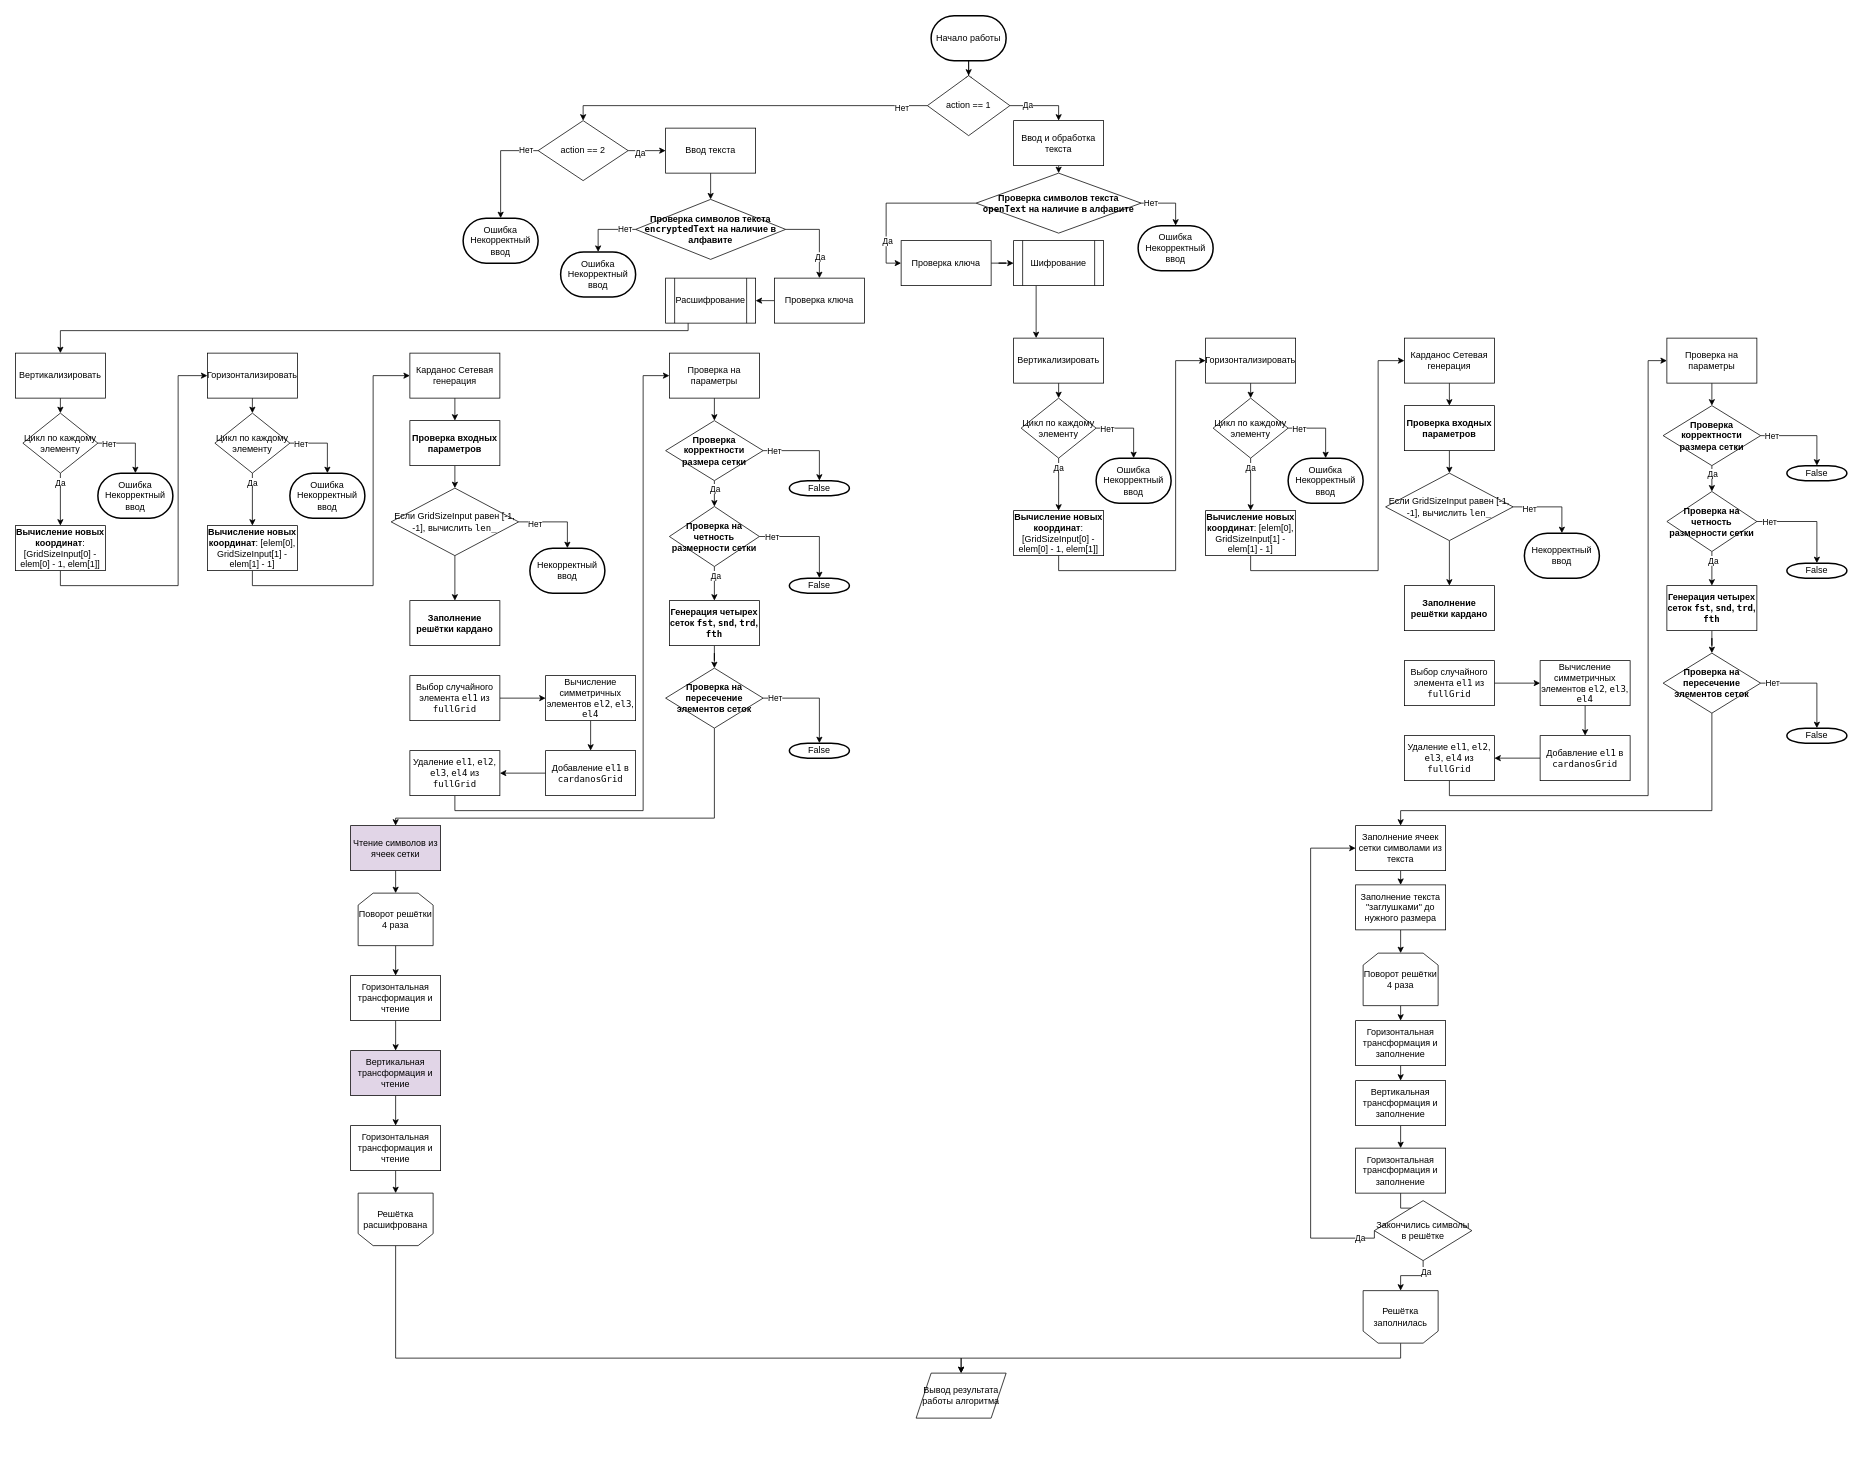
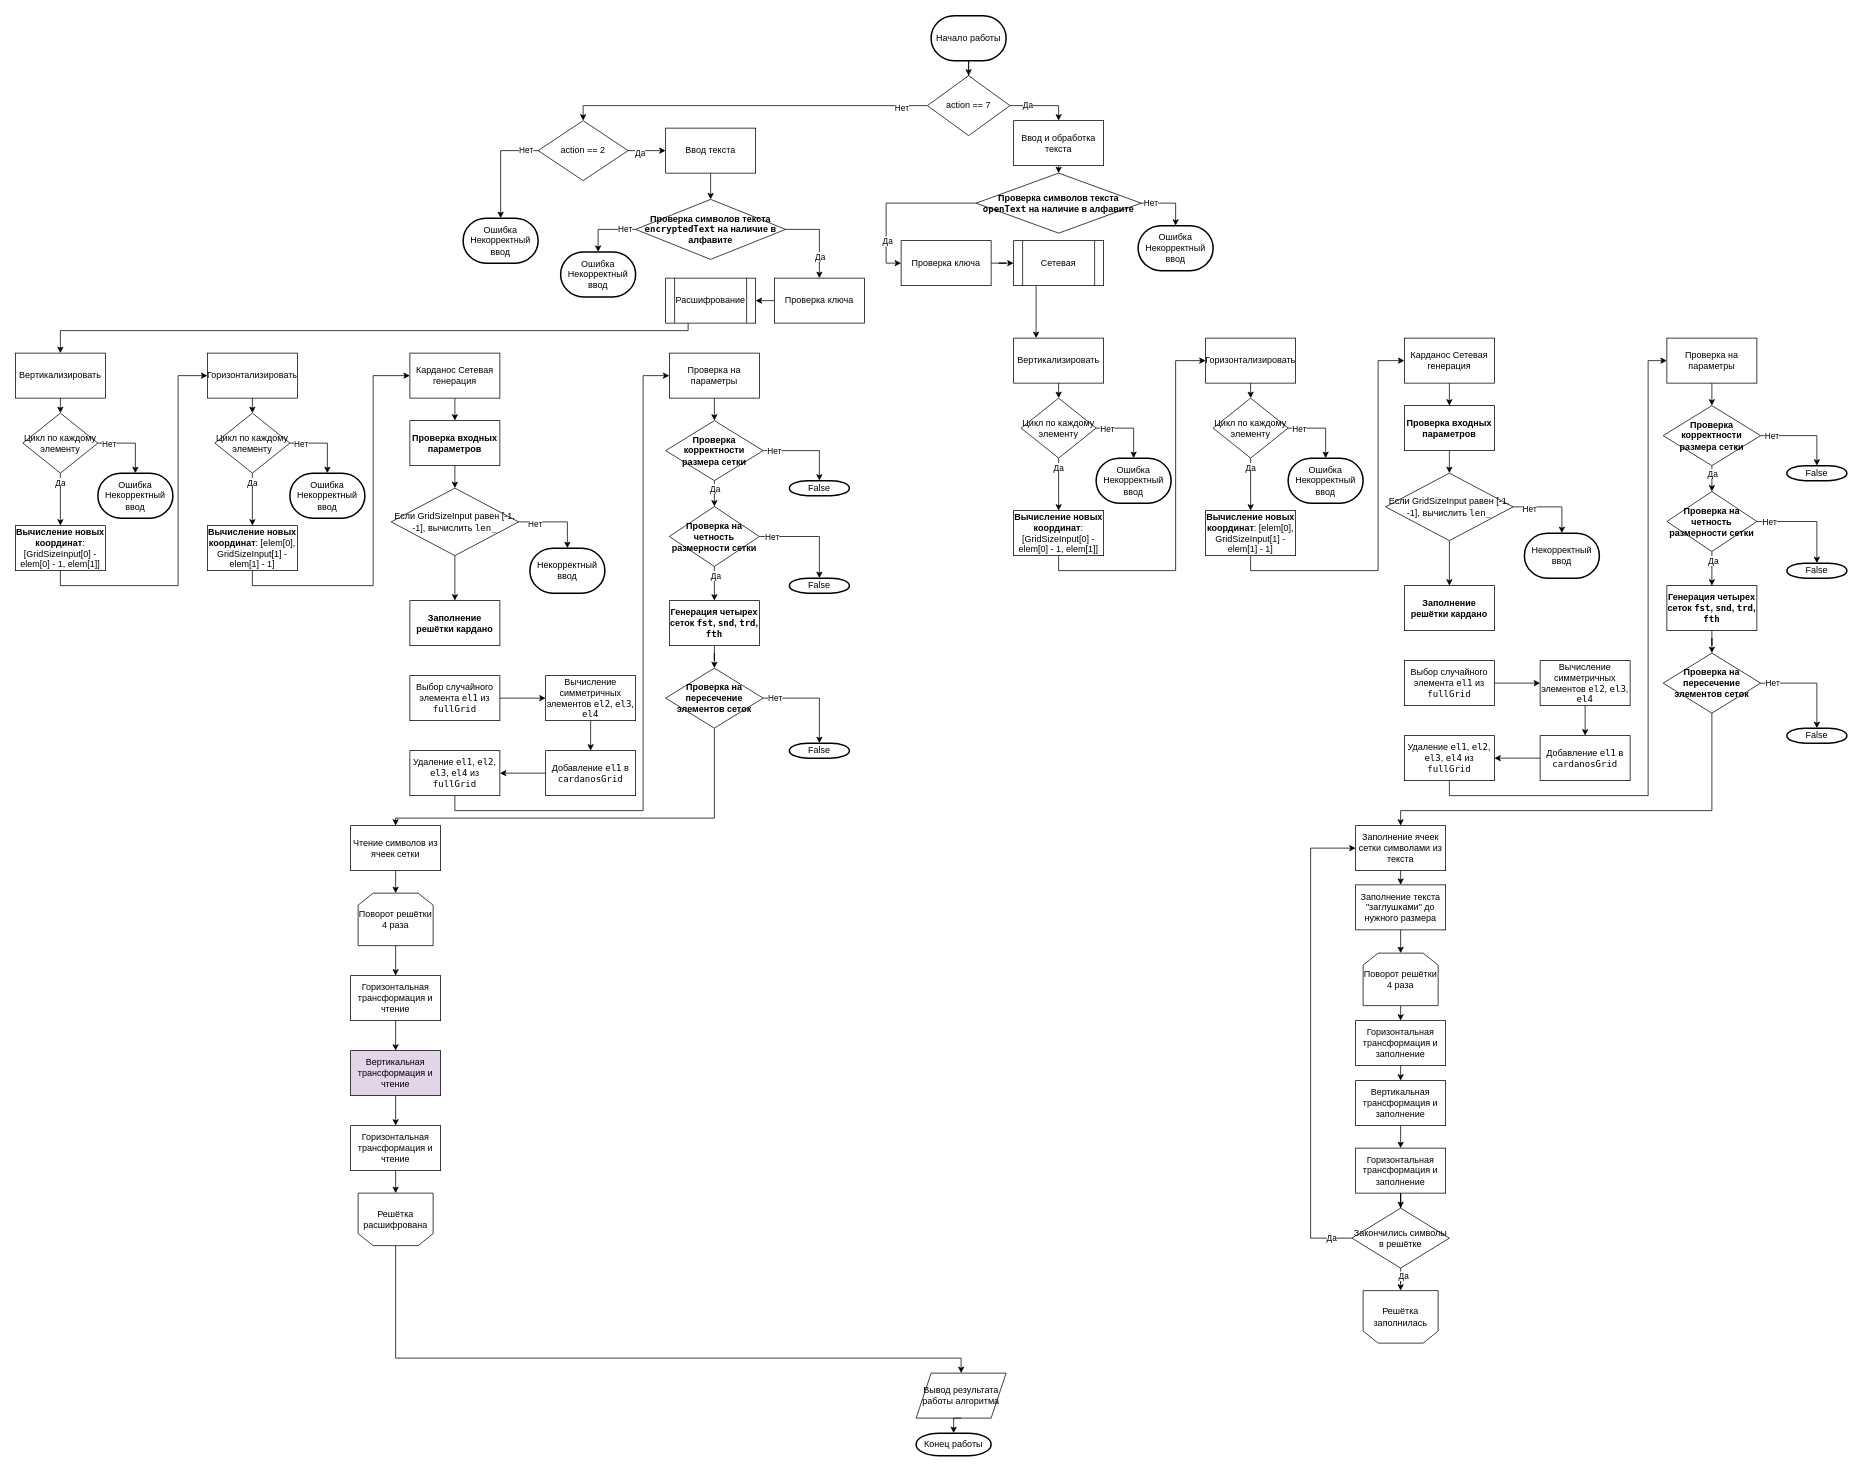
(969, 105) -> (969, 105)
(1059, 263) -> (1059, 263)
(396, 848) -> (396, 848)
(1423, 1230) -> (1401, 1238)
(1189, 1358) -> none
none -> (954, 1422)
none -> (954, 1444)
